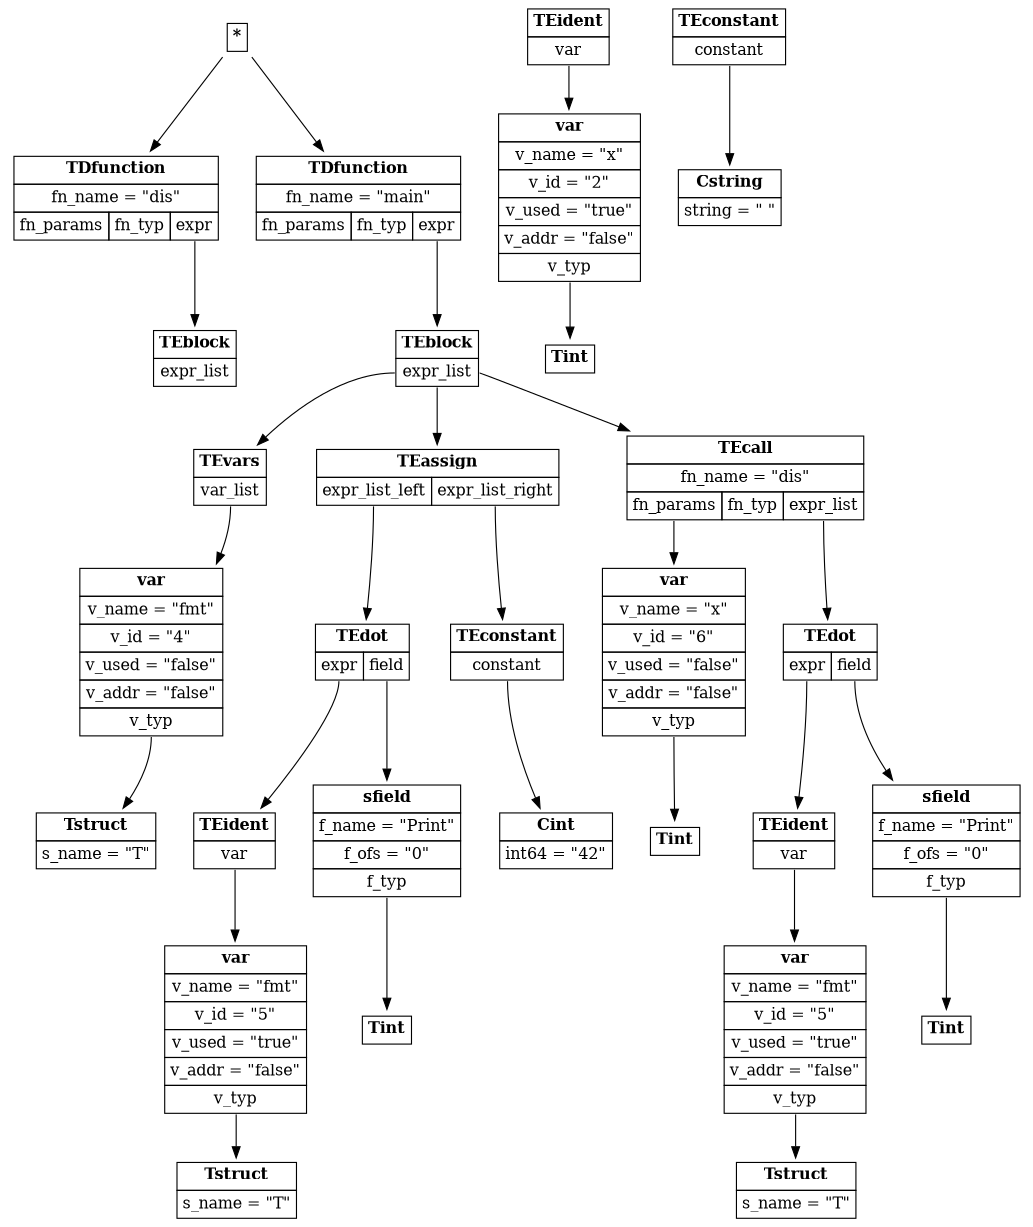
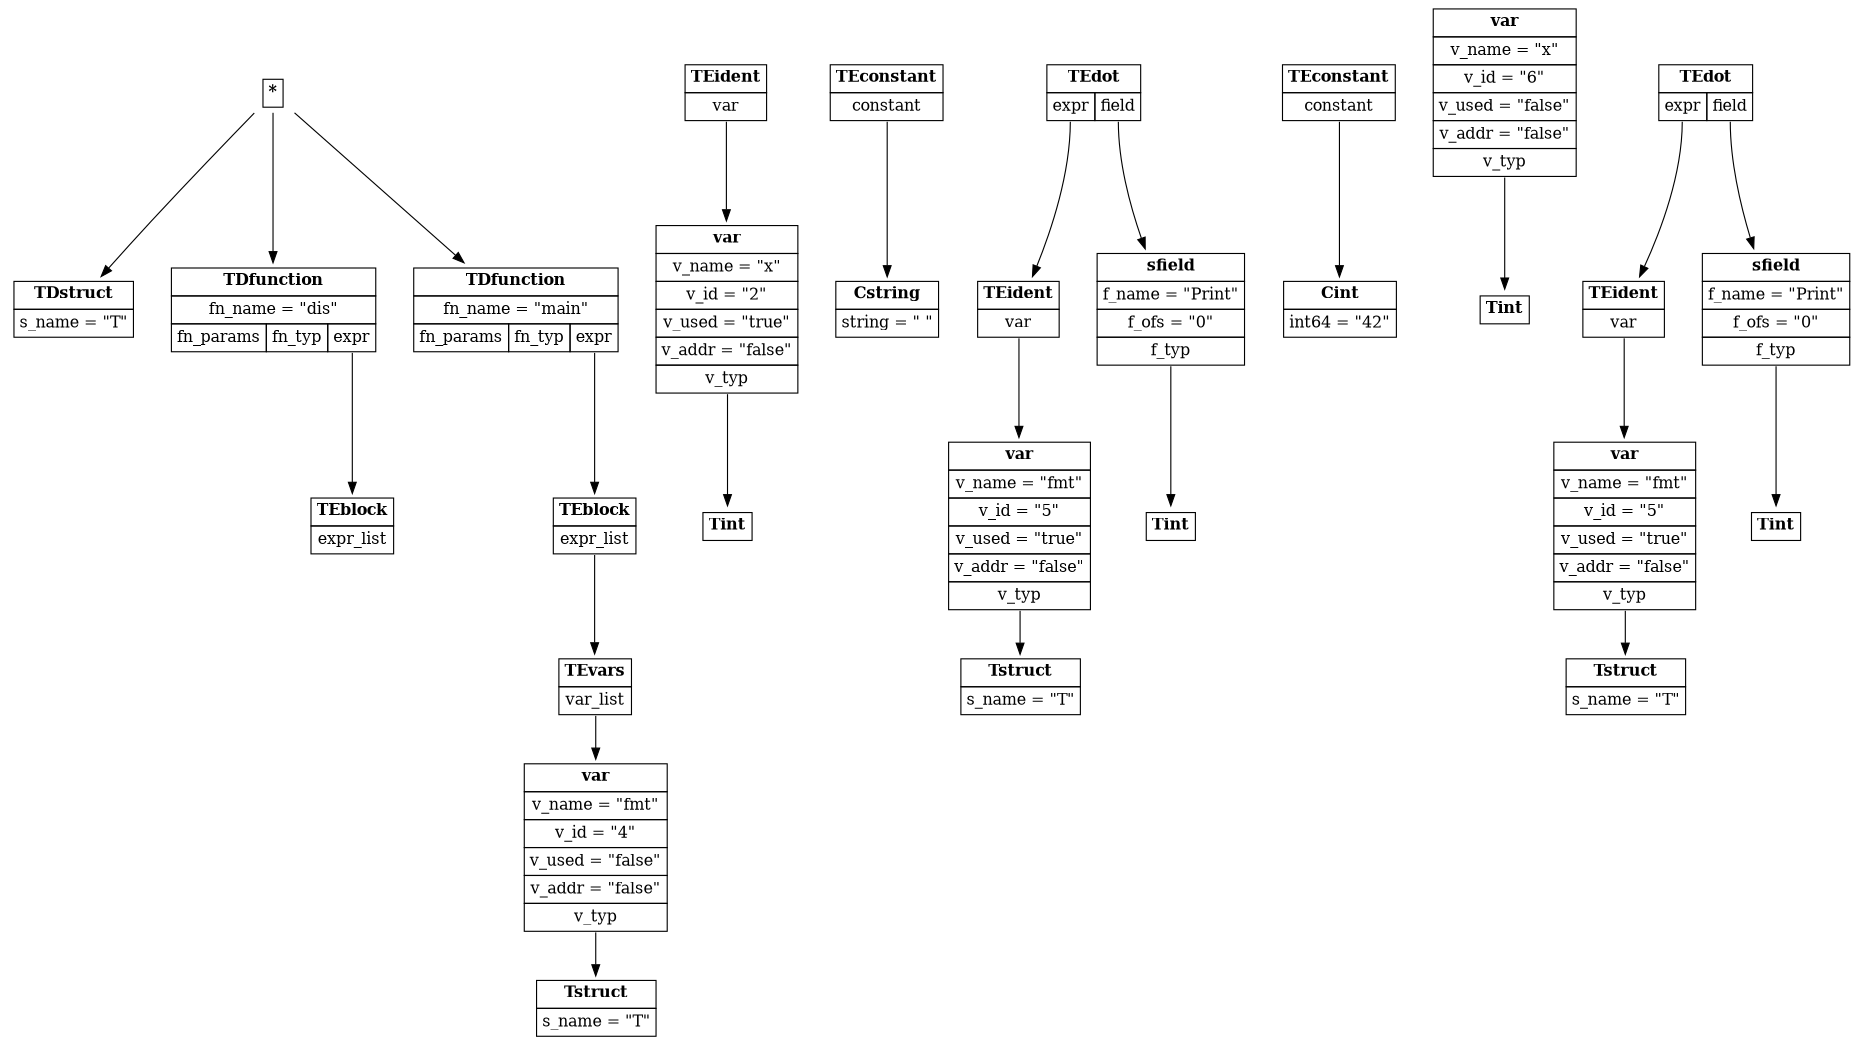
none -> (73, 309)
(437, 477) -> none
(745, 477) -> none
